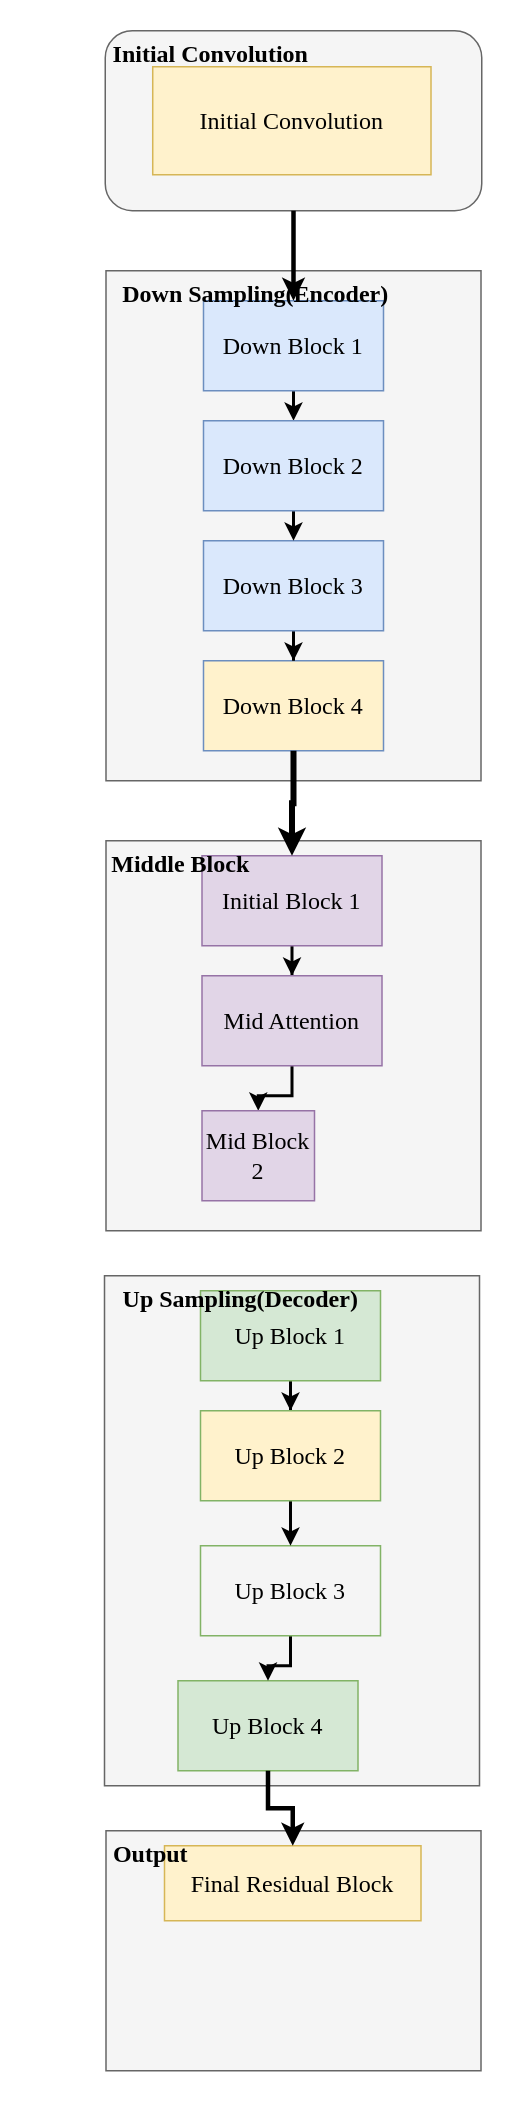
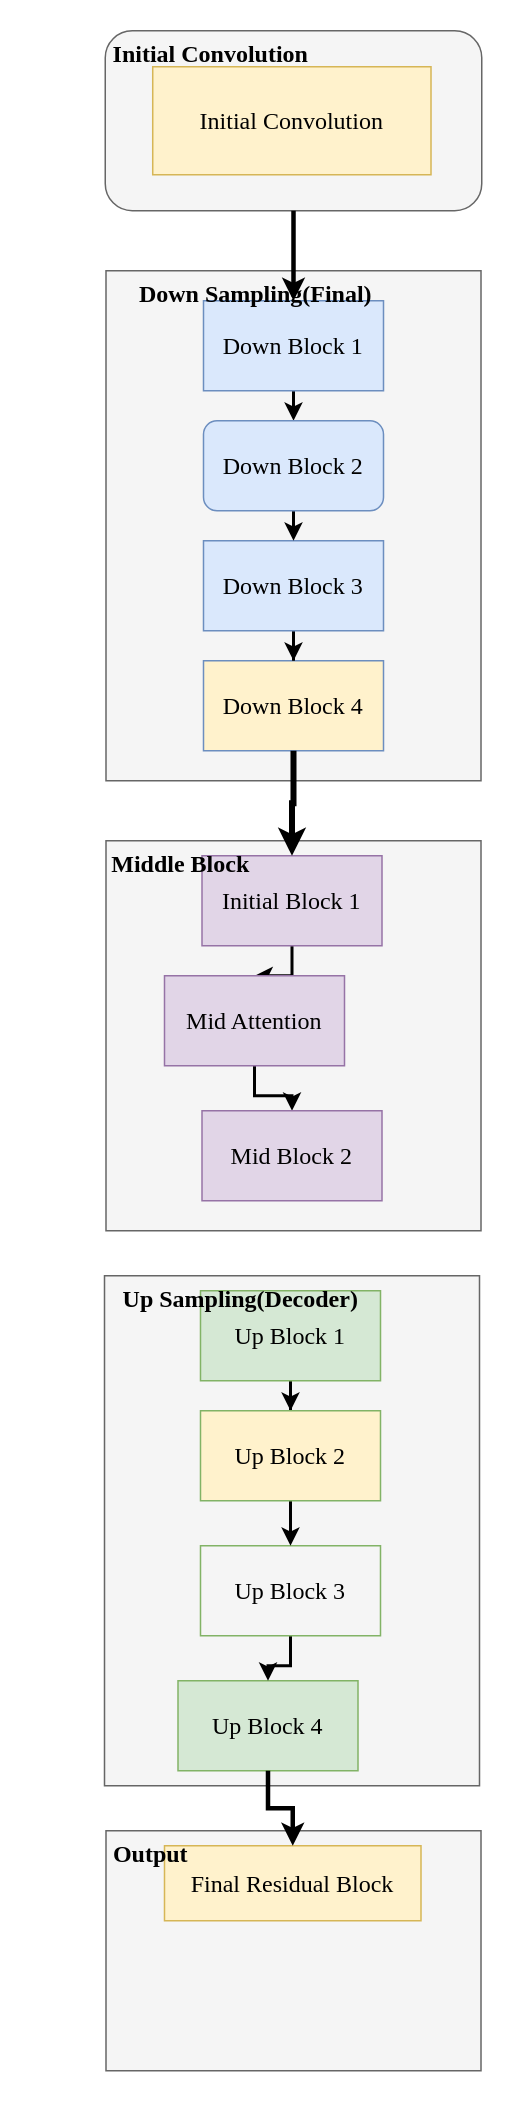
(256, 293) -> (256, 293)
(293, 466) -> (293, 466)
(292, 1021) -> (254, 1021)
(258, 1156) -> (292, 1156)
